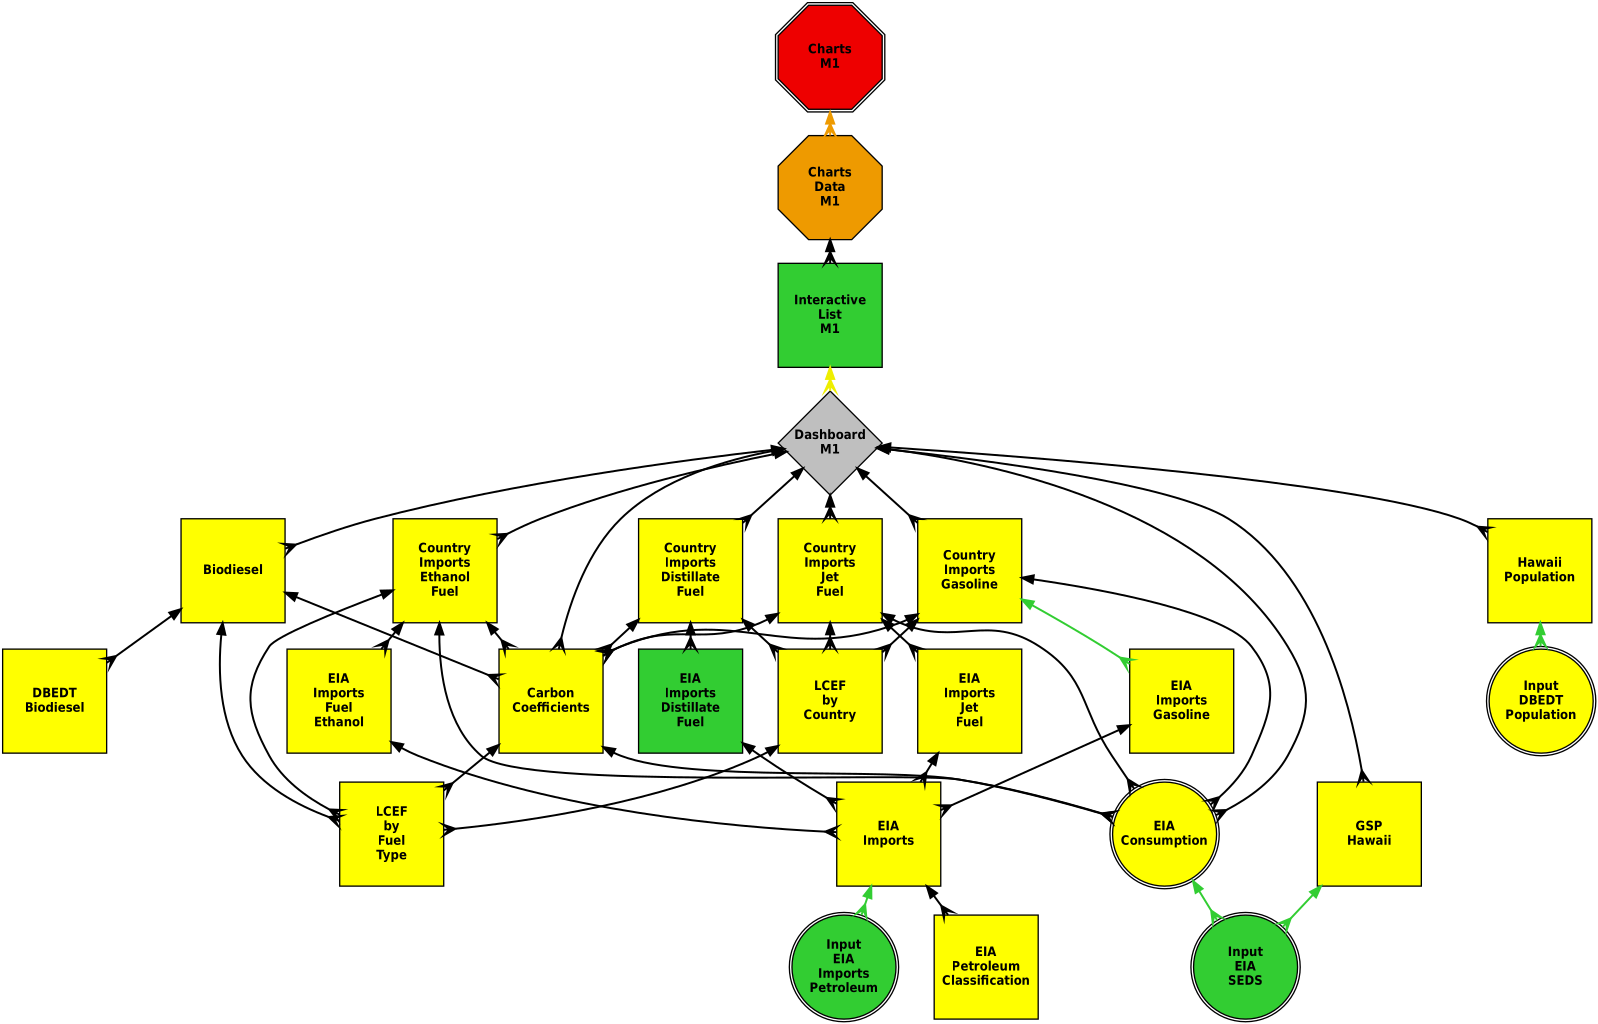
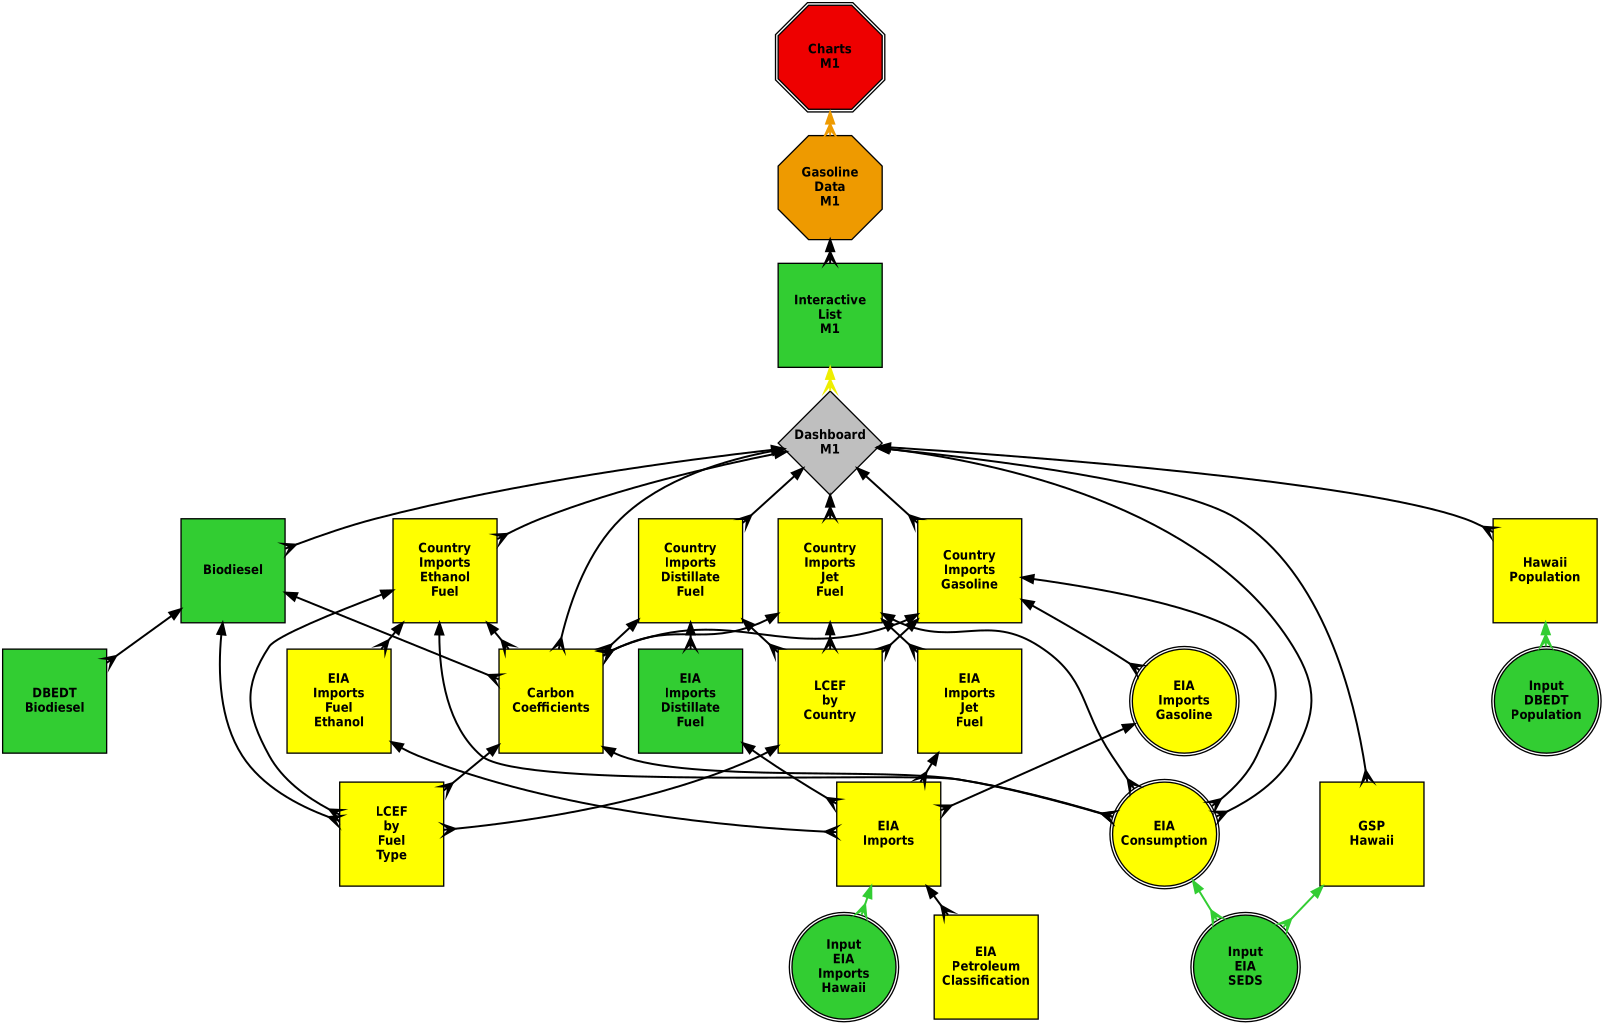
(830, 188) -> (830, 188)
(233, 571) -> (233, 571)
(1076, 631) -> (1081, 634)
(55, 701) -> (55, 701)
(1182, 701) -> (1184, 701)
(1541, 701) -> (1546, 701)
(844, 967) -> (844, 967)
